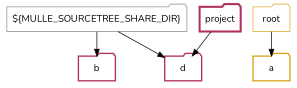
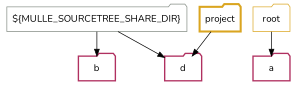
(220, 19) -> (220, 19)
(271, 68) -> (271, 68)
